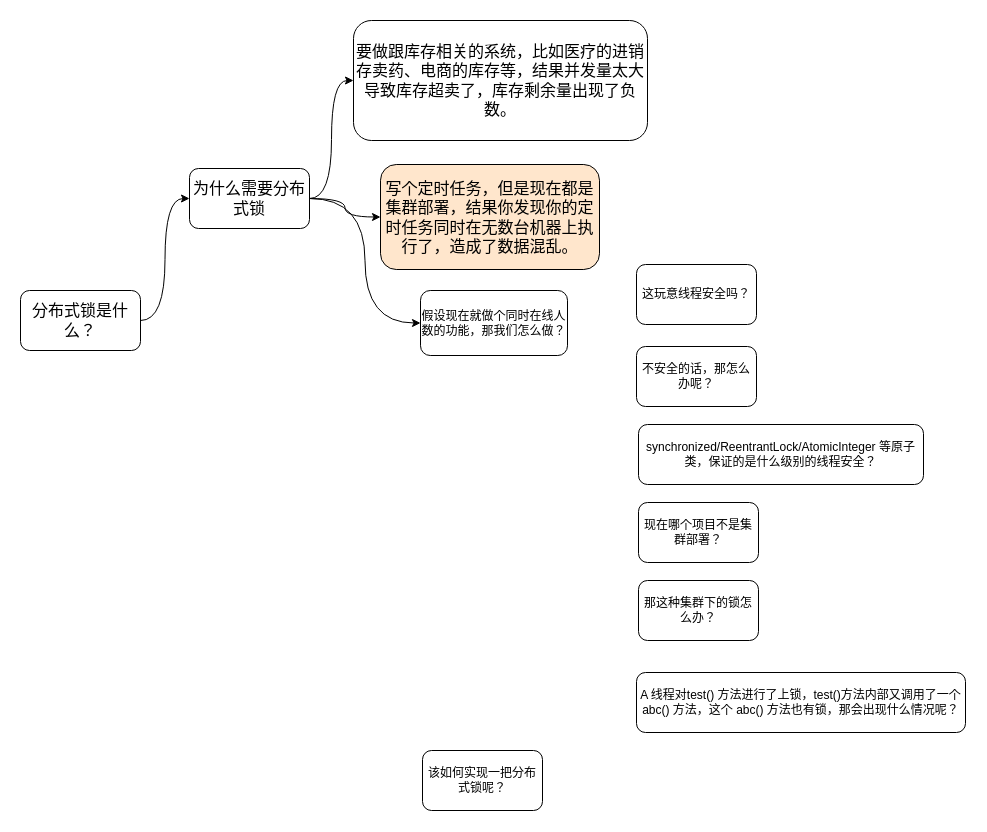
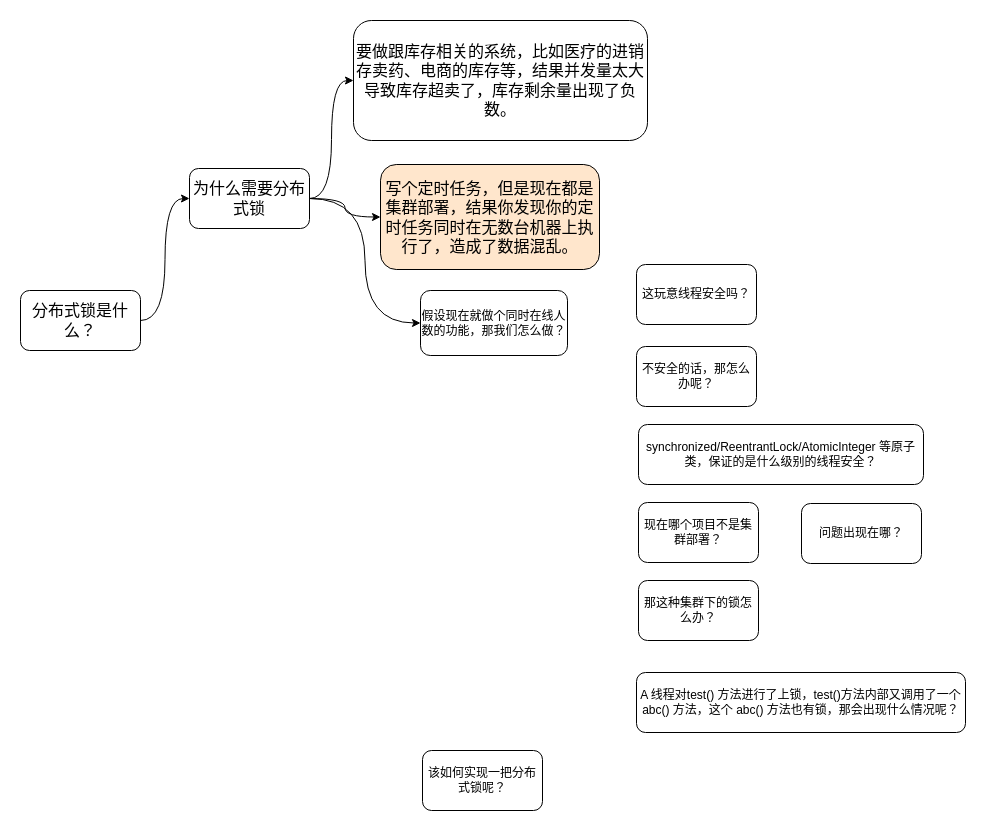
none -> (862, 534)
